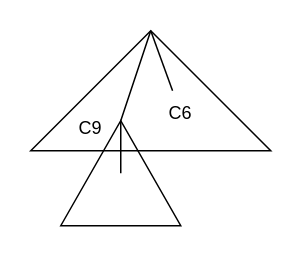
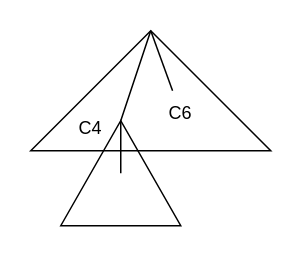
(91, 128) -> (91, 128)
